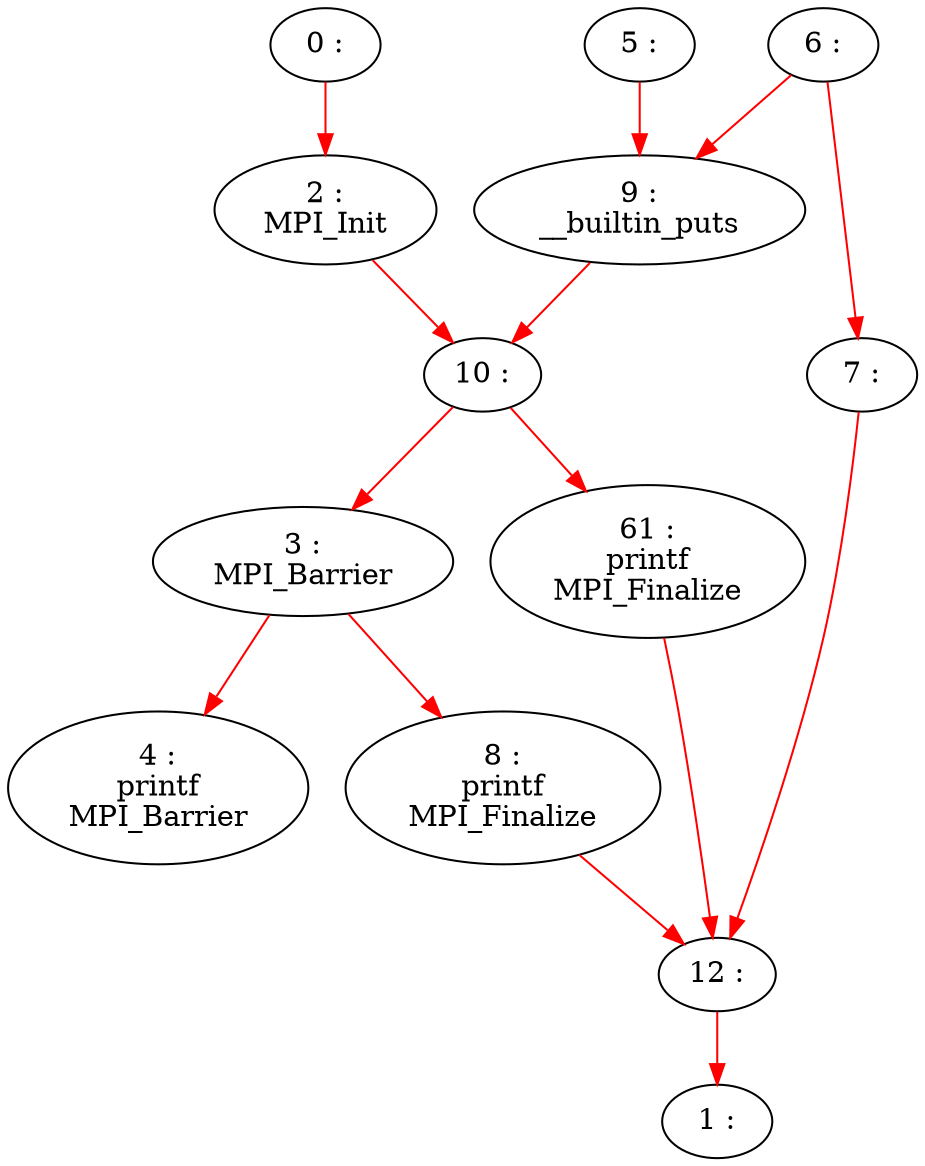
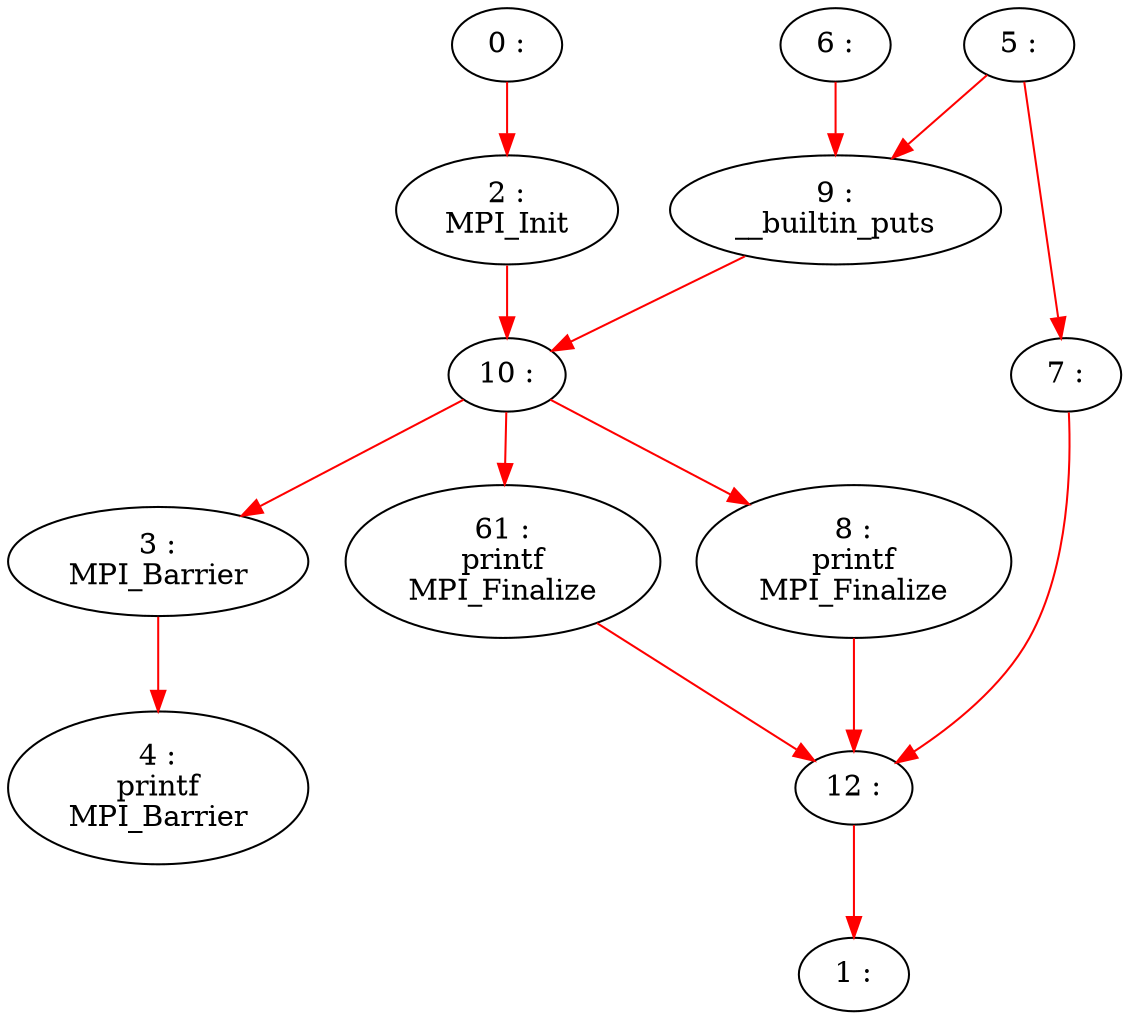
(841, 199) -> (1041, 199)
(388, 658) -> (640, 447)
